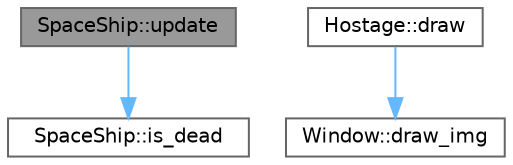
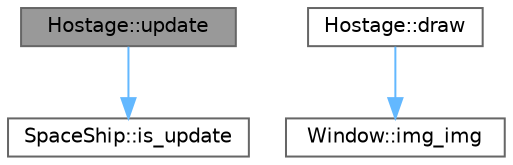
(128, 27) -> (128, 27)
(128, 137) -> (128, 137)
(395, 137) -> (395, 137)
